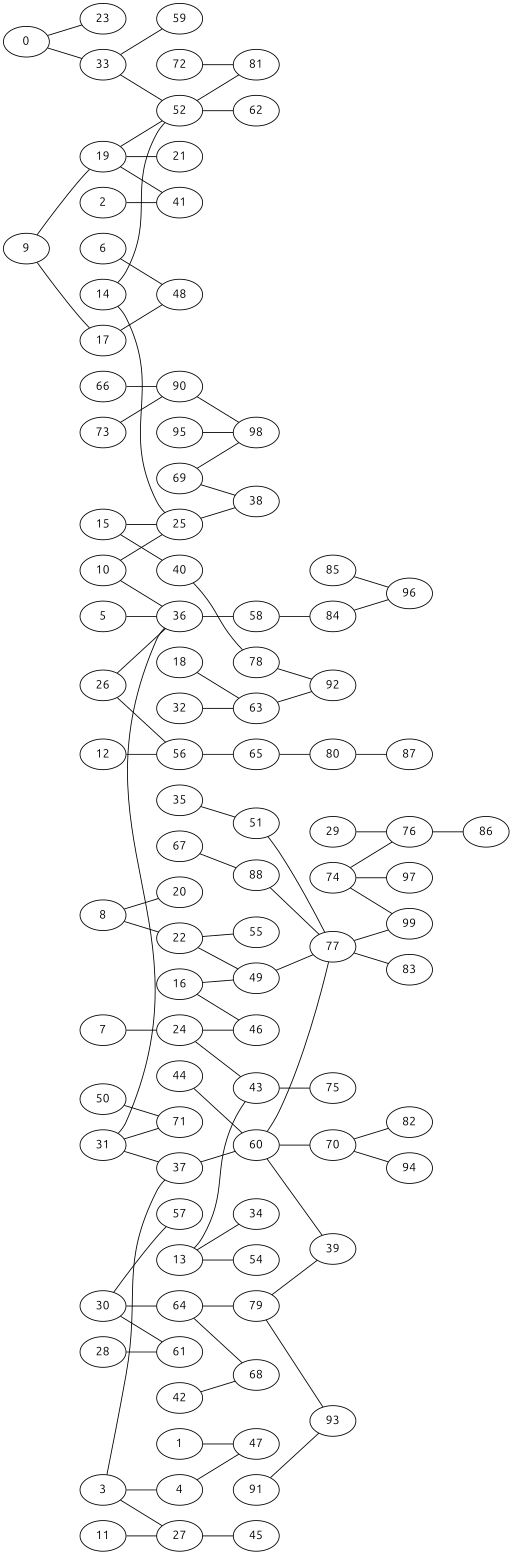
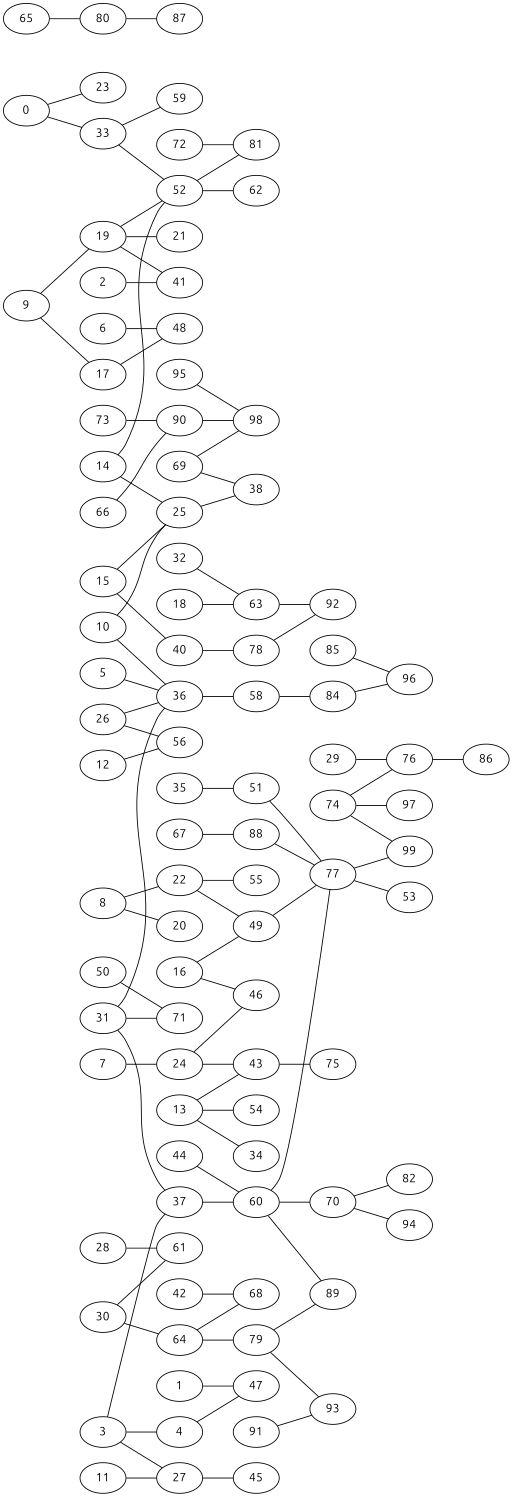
(218, 754) -> none
(410, 970) -> (410, 897)
(180, 1214) -> none
(333, 1249) -> (333, 1294)
